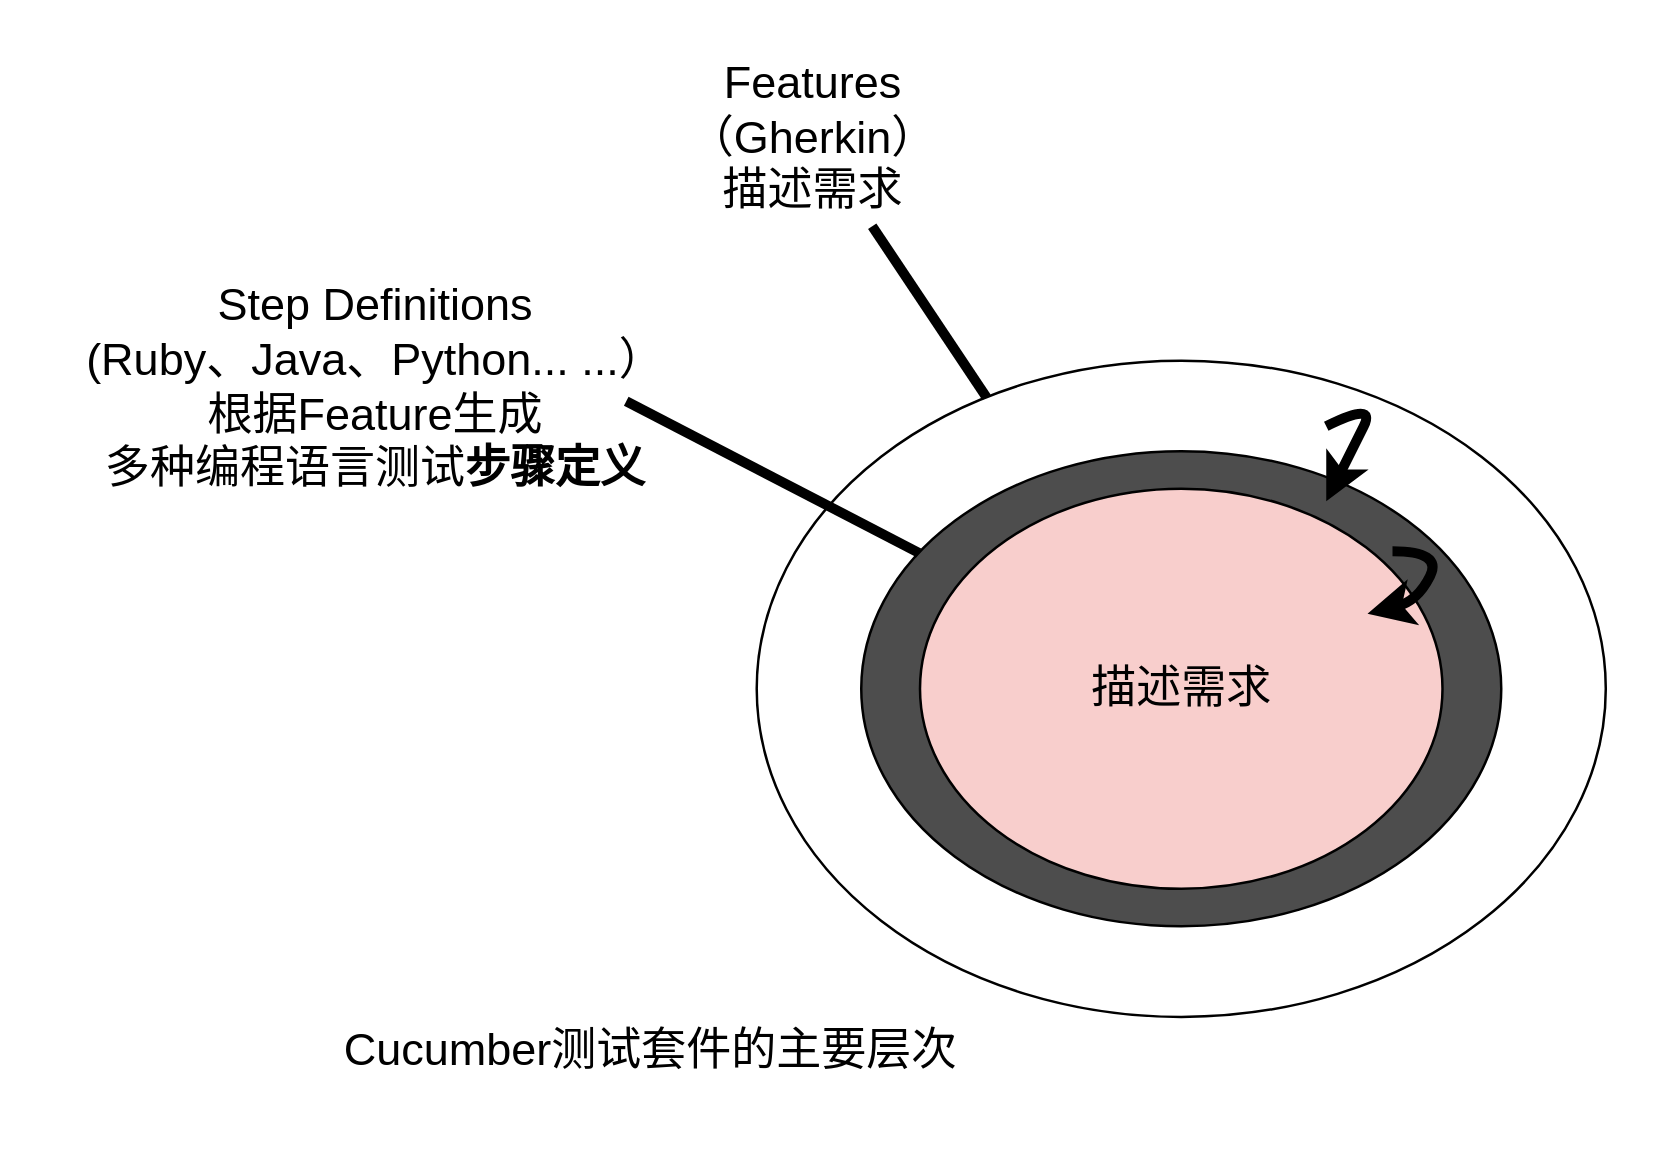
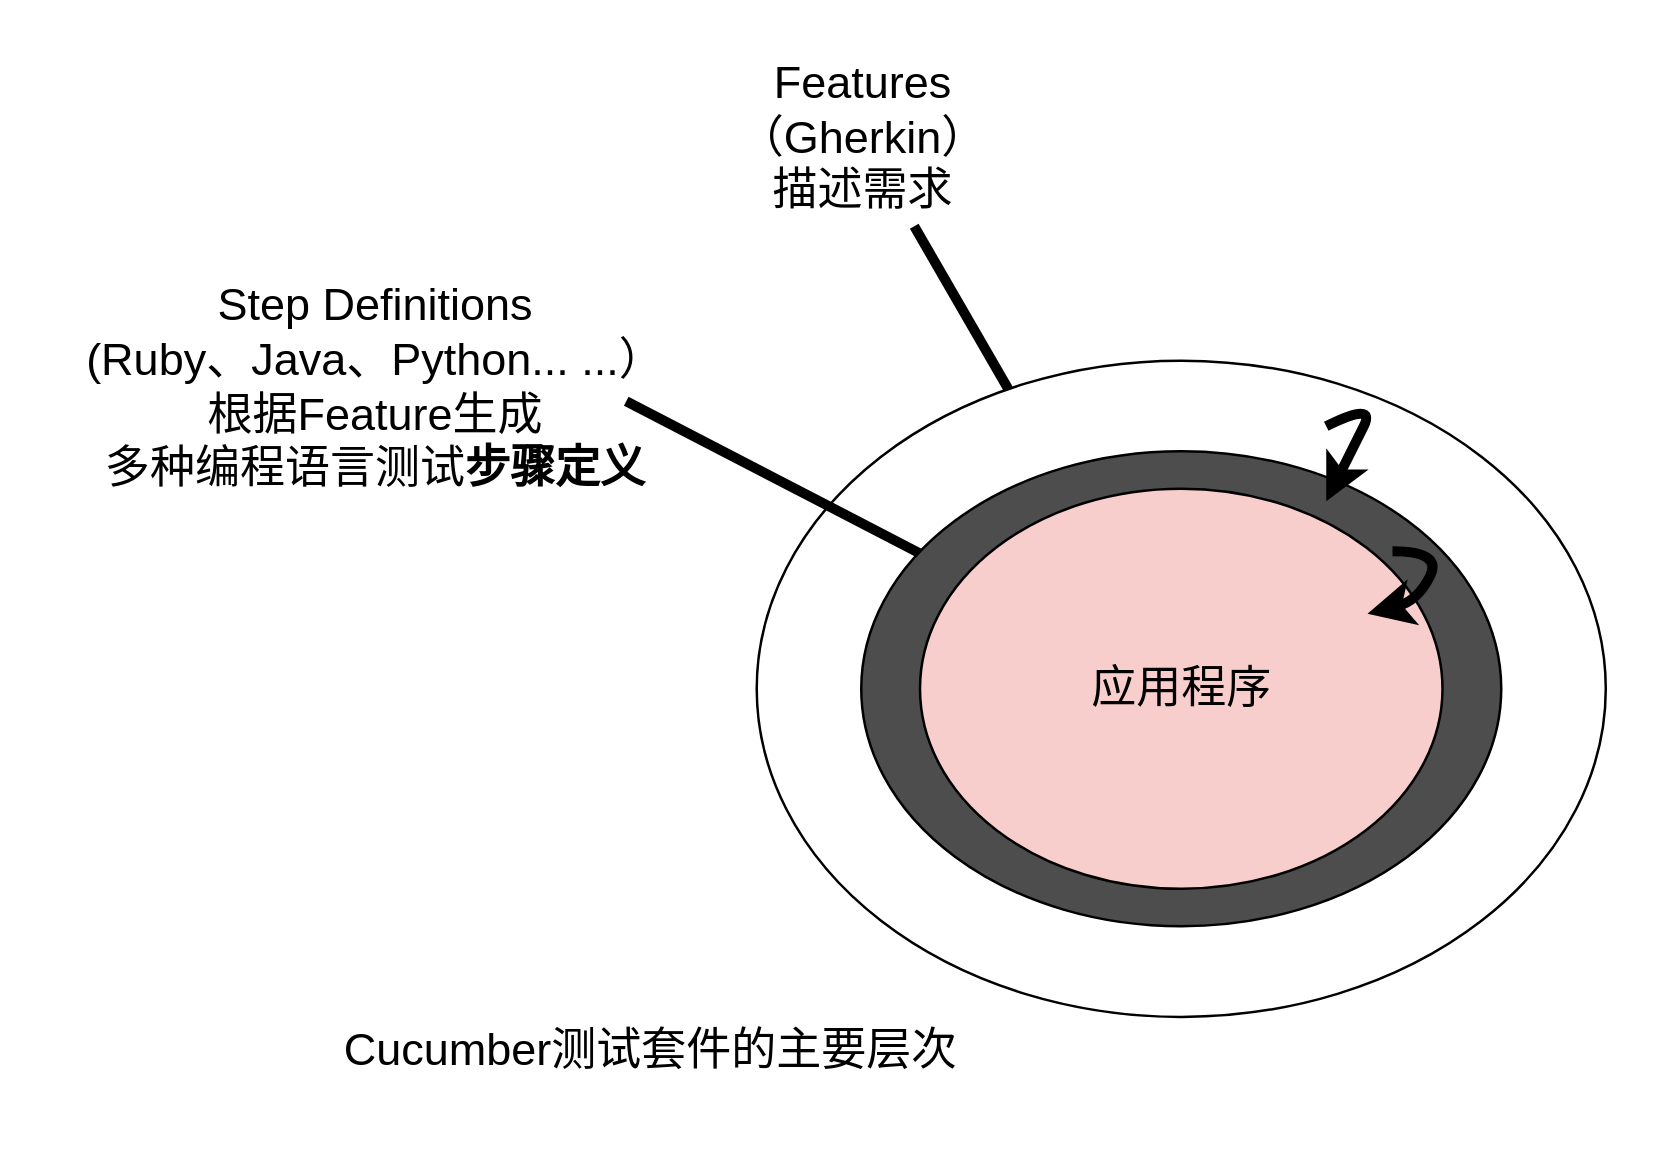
(814, 139) -> (864, 139)
(1183, 689) -> (1183, 689)
